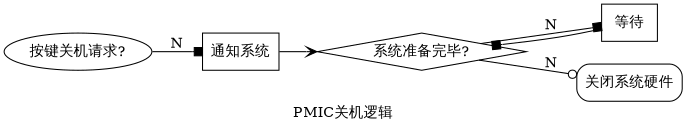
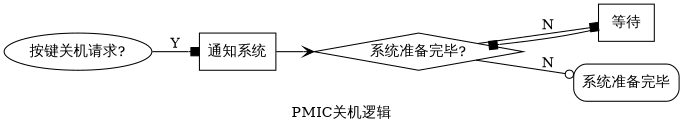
(177, 44) -> (176, 44)
(630, 83) -> (626, 83)
